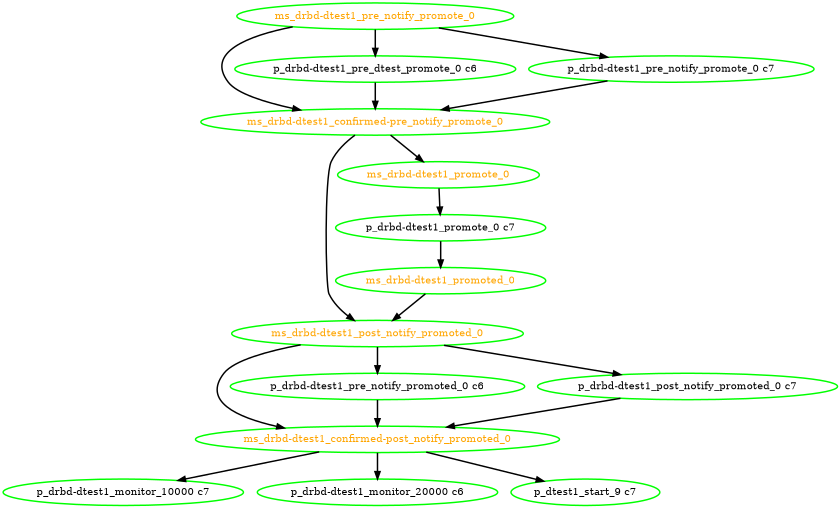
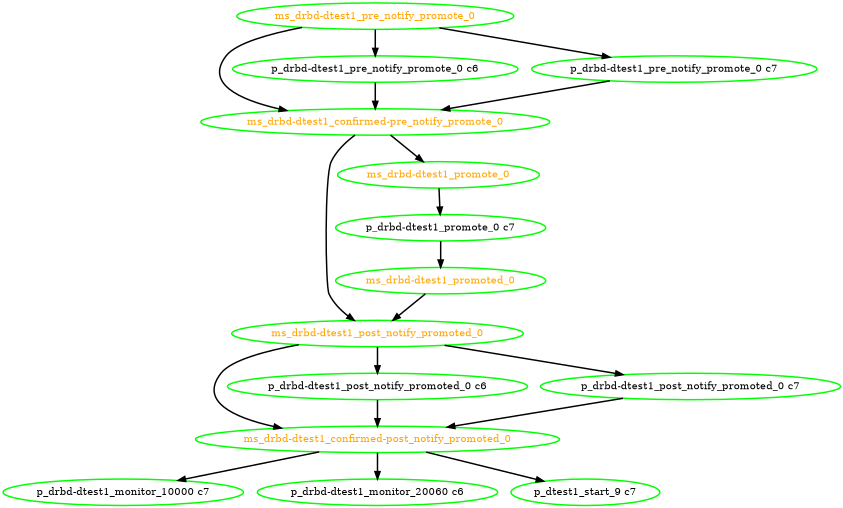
(375, 69) -> (375, 69)
(377, 386) -> (377, 386)
(377, 492) -> (377, 492)
